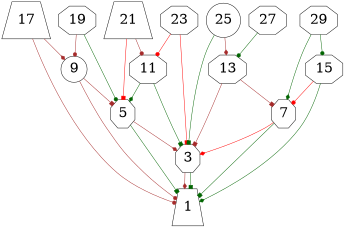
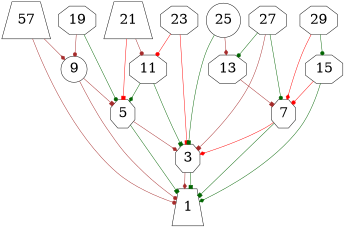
(26, 20) -> (26, 20)
(298, 64) -> (298, 64)
none -> (275, 65)
(210, 113) -> (243, 96)
